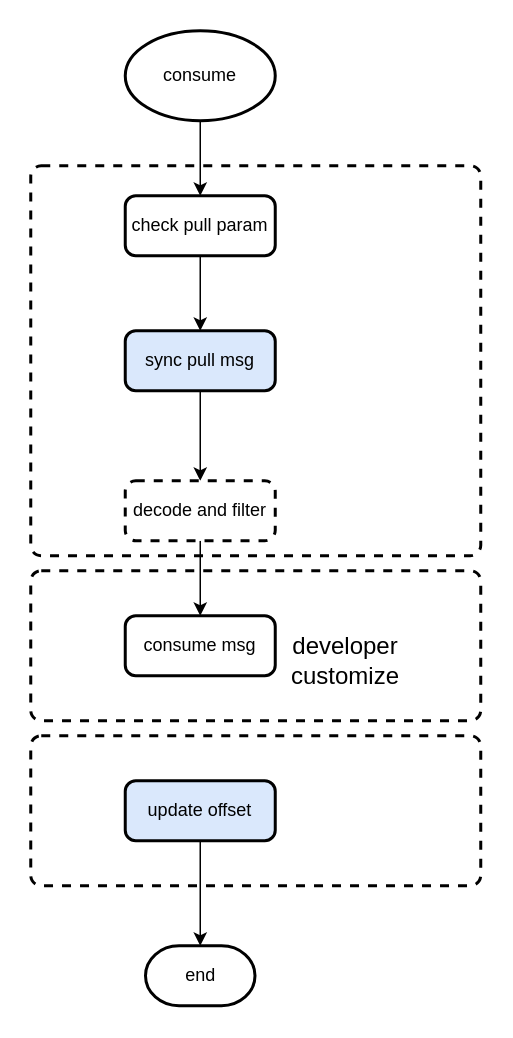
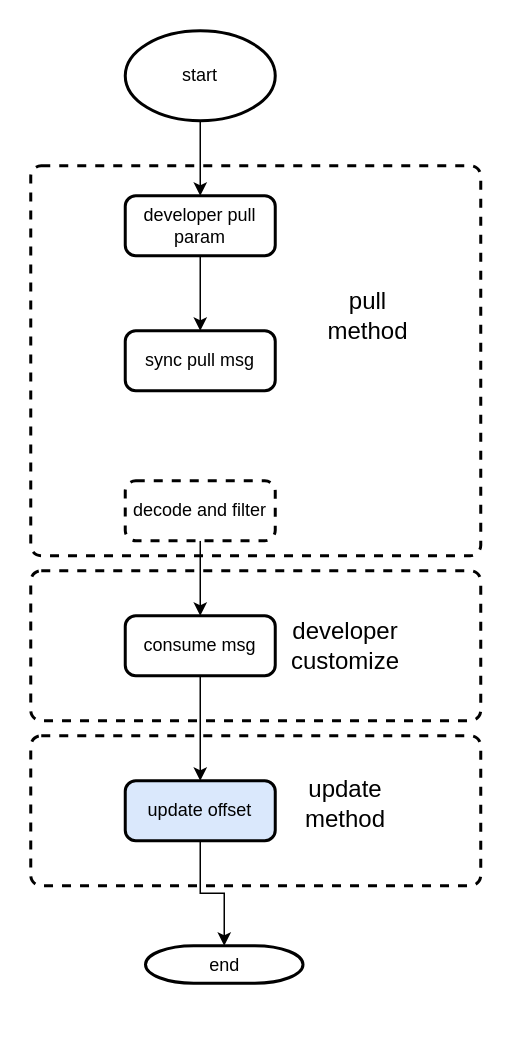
(200, 76) -> (200, 76)
(200, 226) -> (200, 226)
none -> (368, 316)
(200, 361) -> (200, 361)
(200, 431) -> none
(346, 661) -> (346, 646)
none -> (200, 723)
none -> (346, 803)
(200, 976) -> (224, 965)
